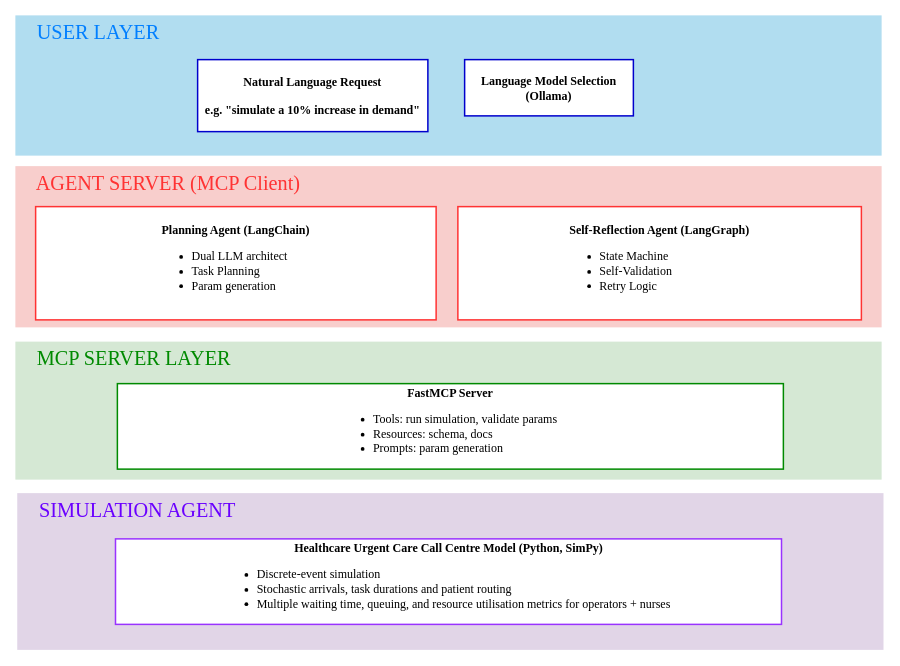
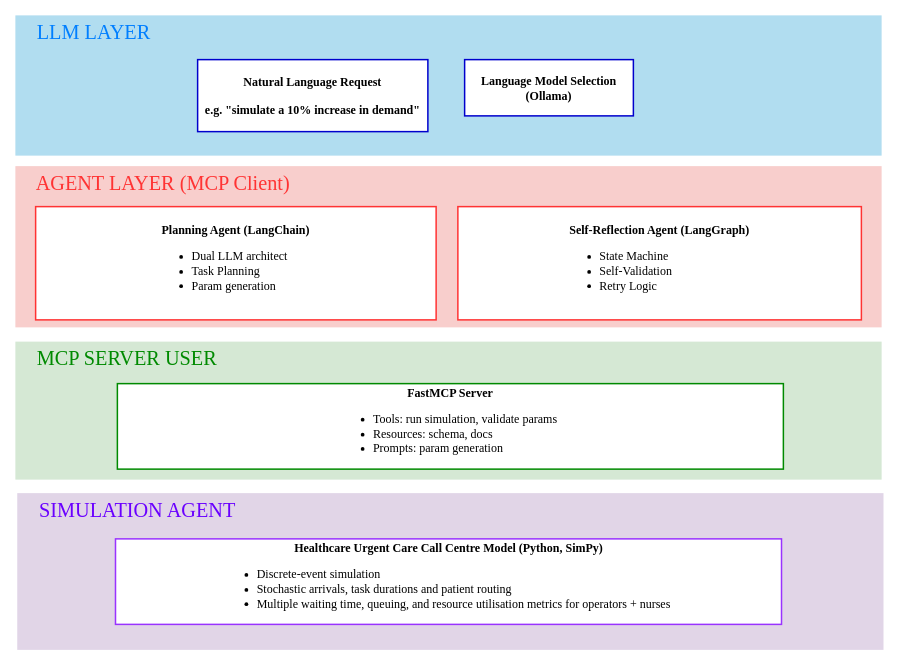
(71, 33) -> (65, 33)
(145, 184) -> (140, 184)
(102, 359) -> (97, 359)
